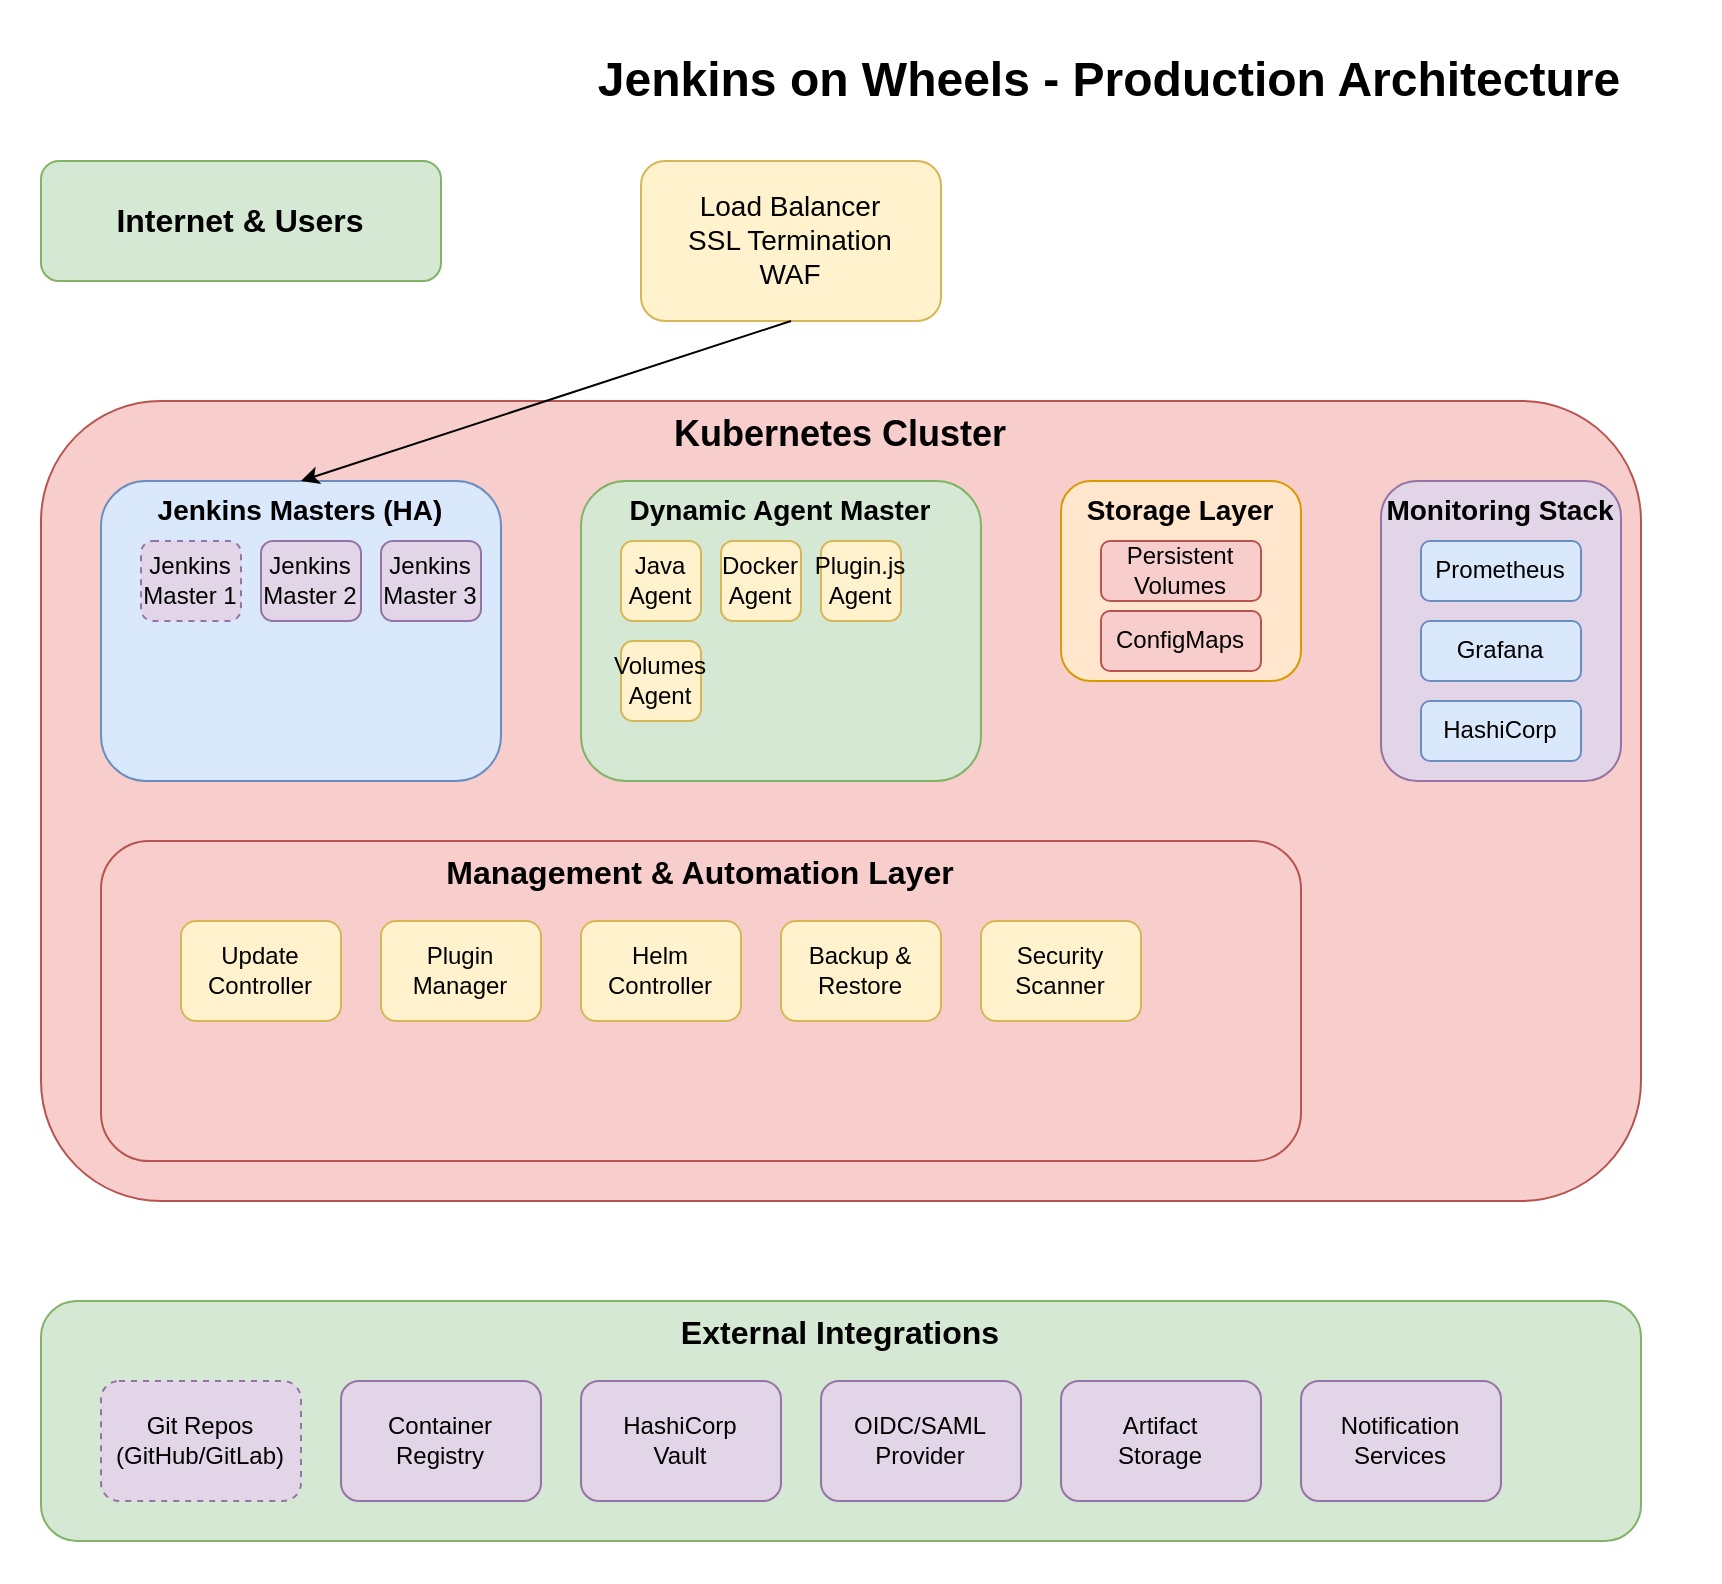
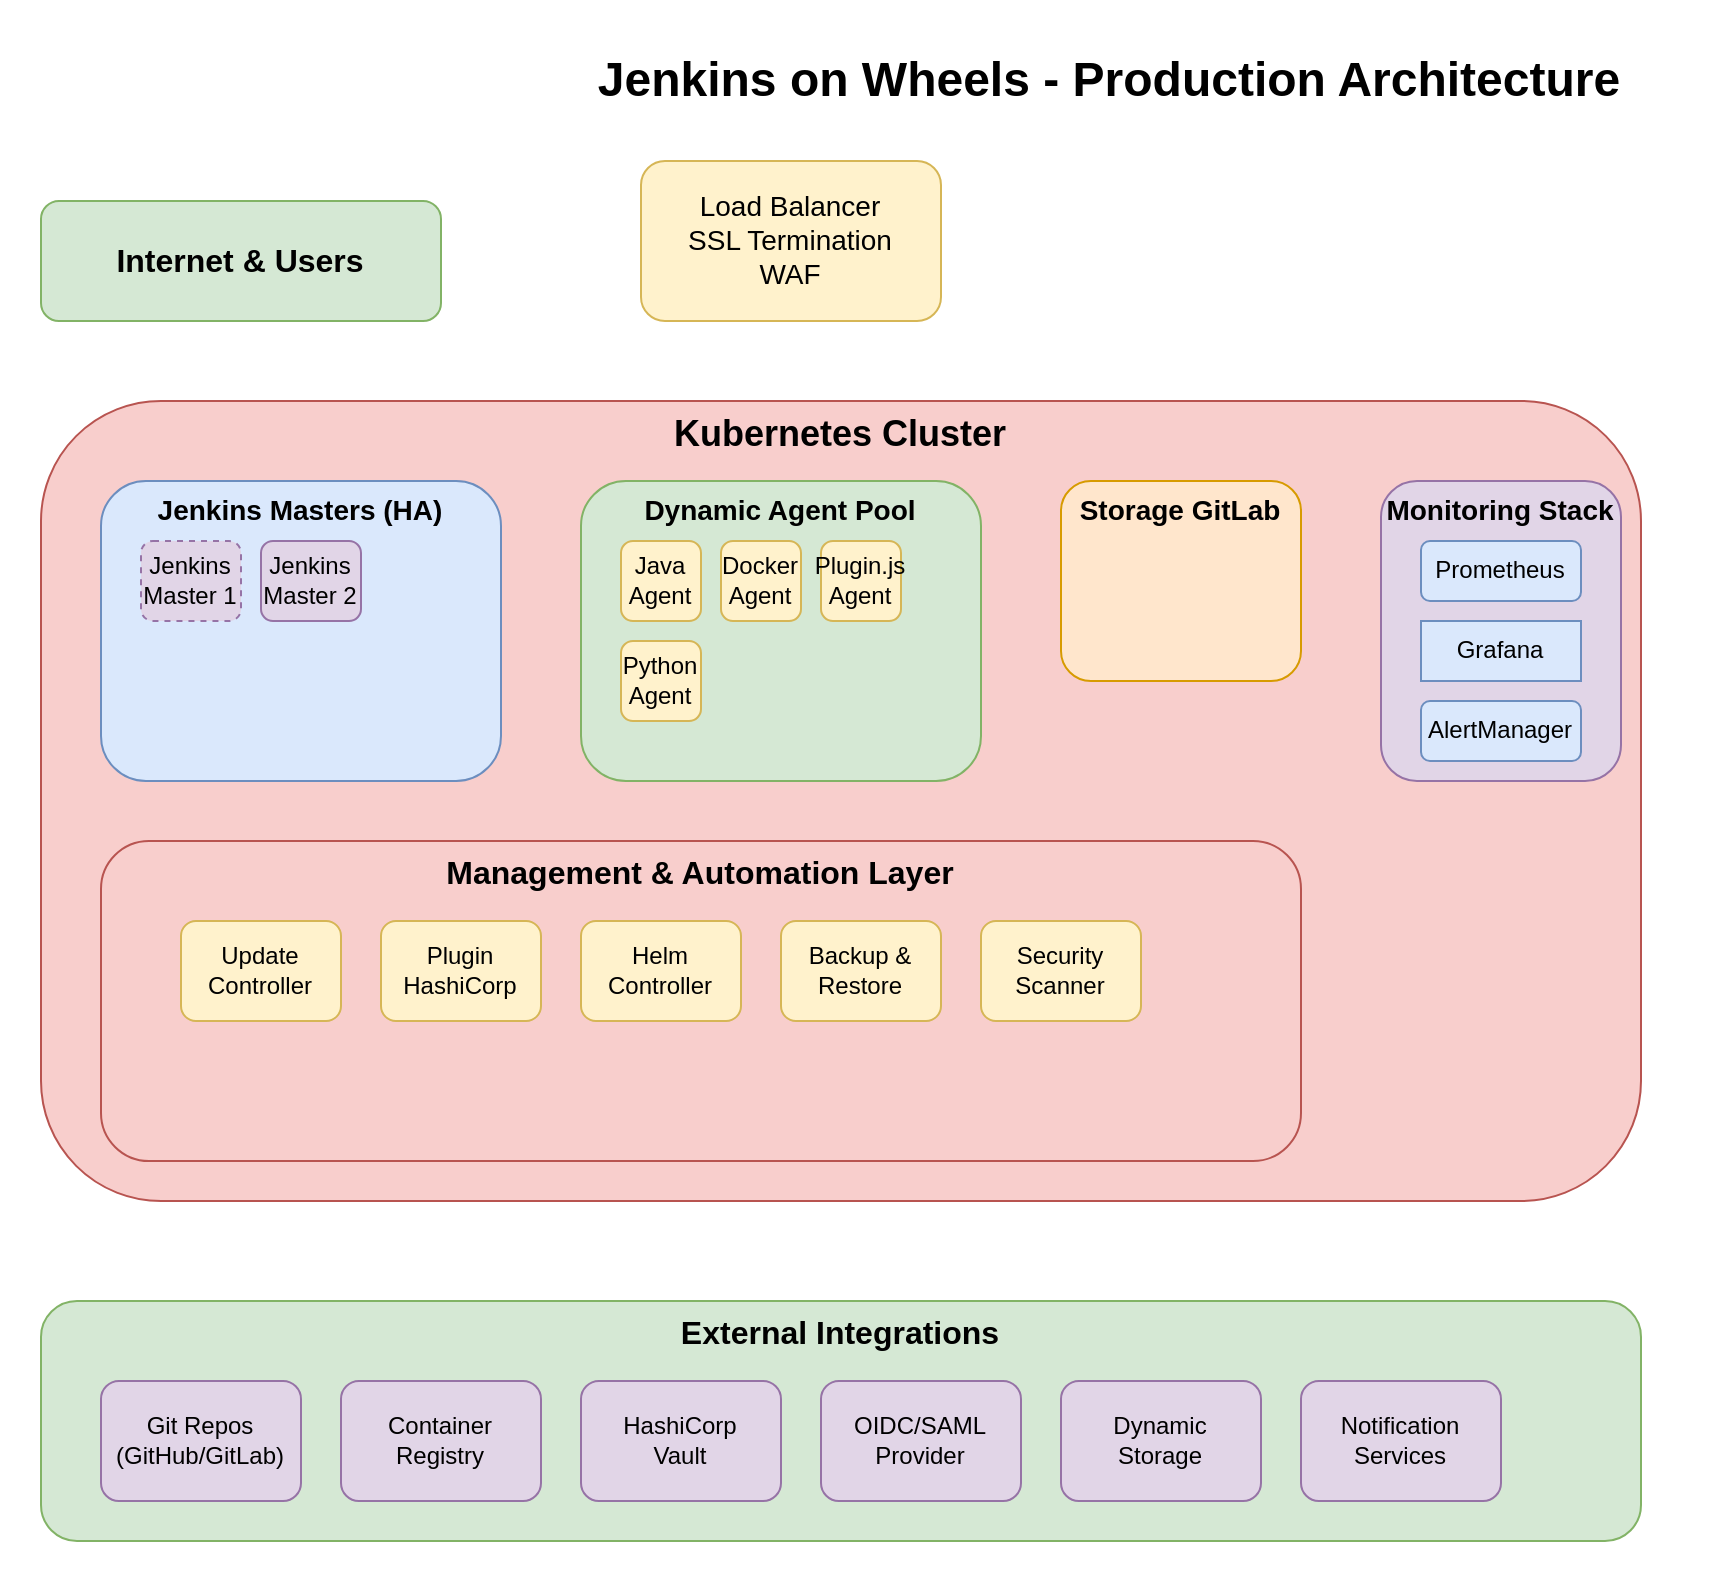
(241, 221) -> (241, 261)
(552, 399) -> none
(781, 512) -> (781, 512)
(1181, 512) -> (1181, 512)
(1181, 571) -> none
(431, 581) -> none
(1181, 641) -> none
(1501, 651) -> (1501, 651)
(661, 681) -> (661, 681)
(1501, 731) -> (1501, 731)
(461, 971) -> (461, 971)
(201, 1441) -> (201, 1441)
(1161, 1441) -> (1161, 1441)
